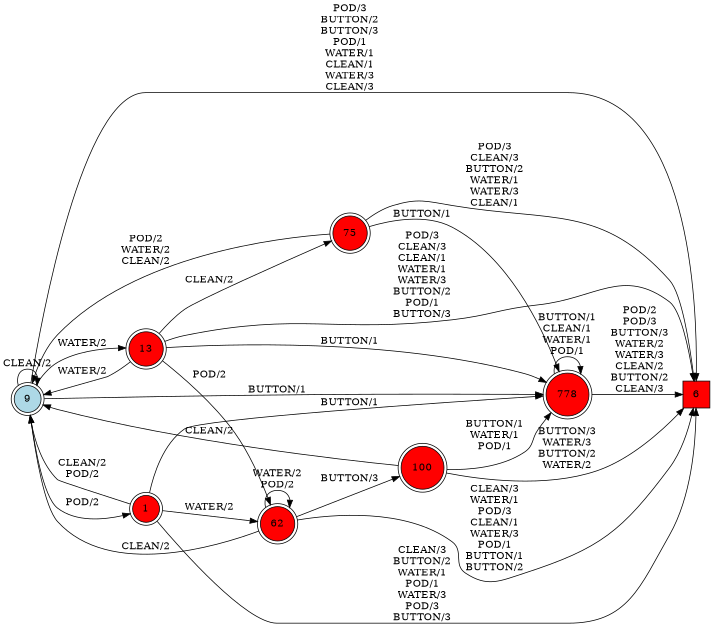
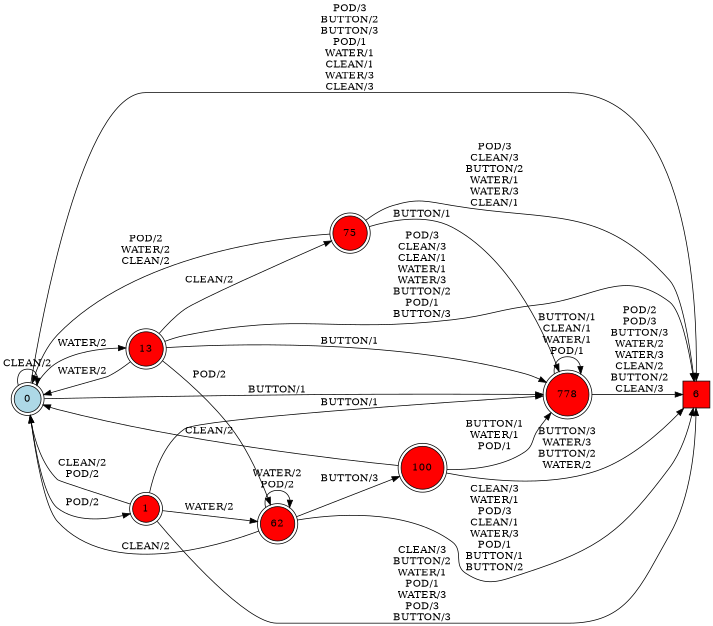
(28, 399) -> (28, 399)
